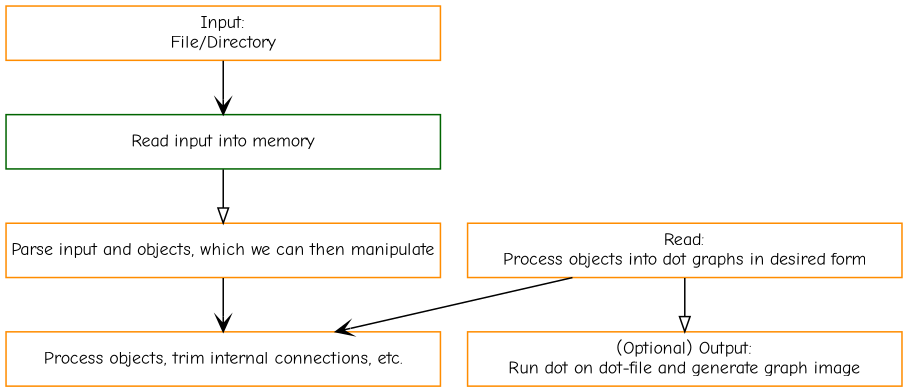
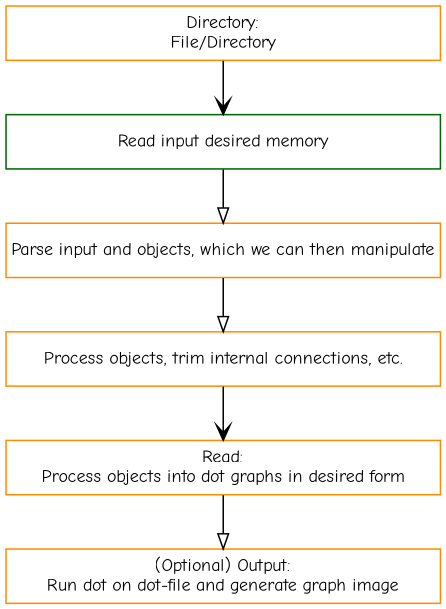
(223, 33) -> (223, 33)
(223, 142) -> (223, 142)
(223, 297) -> (223, 297)
(462, 303) -> (223, 406)
